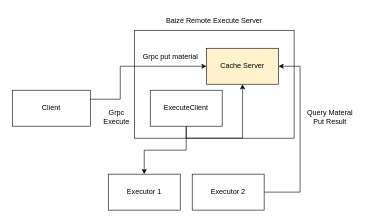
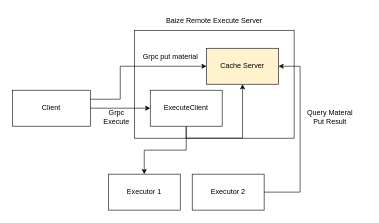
none -> (144, 108)
